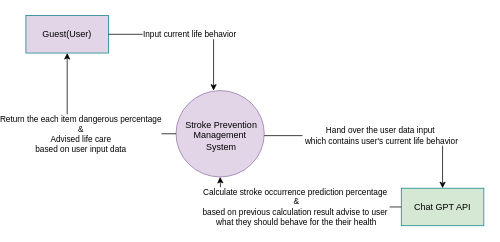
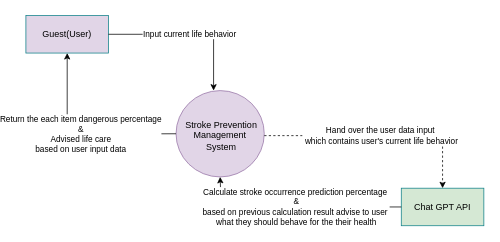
(442, 164) -> (442, 164)
